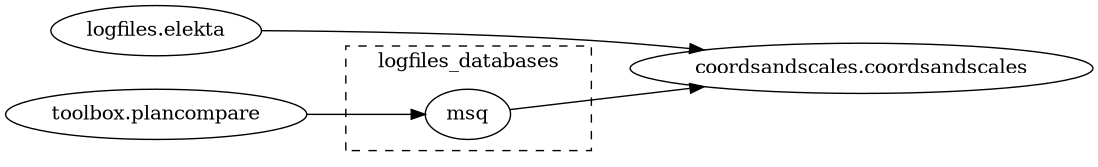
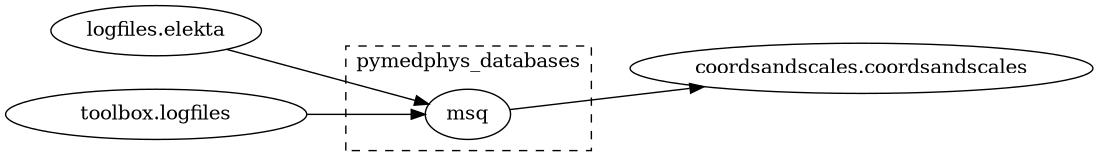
(476, 35) -> (321, 75)
(469, 62) -> (469, 62)
(156, 114) -> (156, 114)
